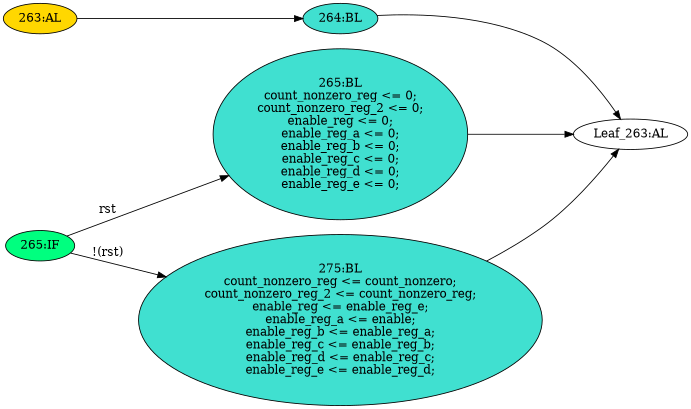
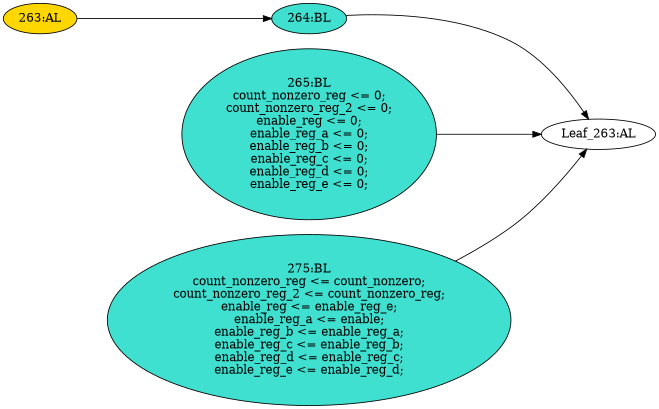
(40, 246) -> none
